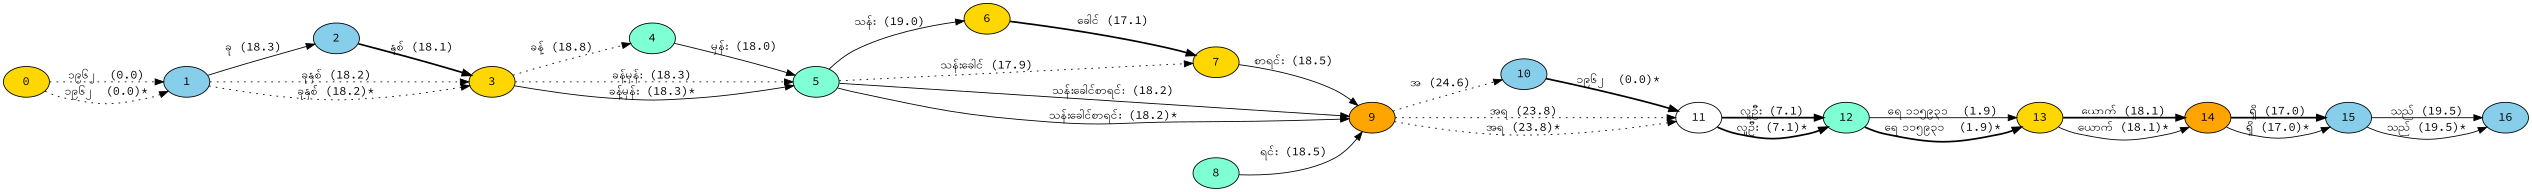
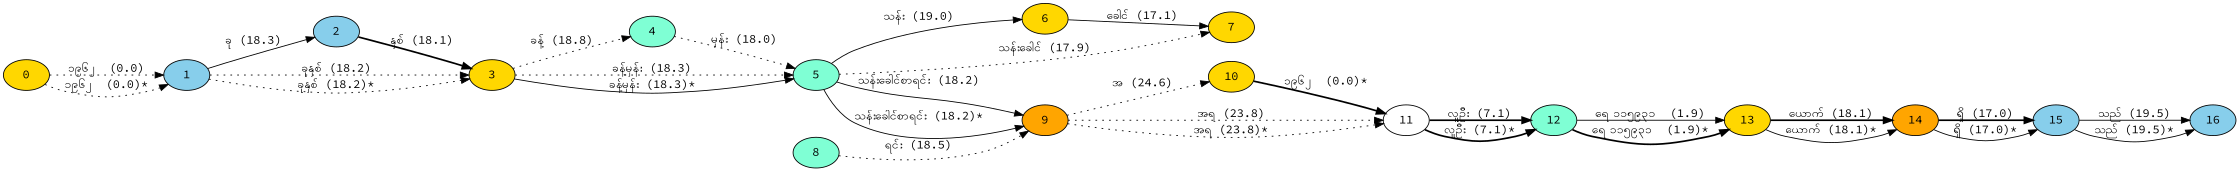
(1099, 34) -> (1134, 23)
(731, 57) -> (731, 50)
(1524, 74) -> (1231, 77)
(1297, 76) -> none
(1303, 169) -> (932, 159)
